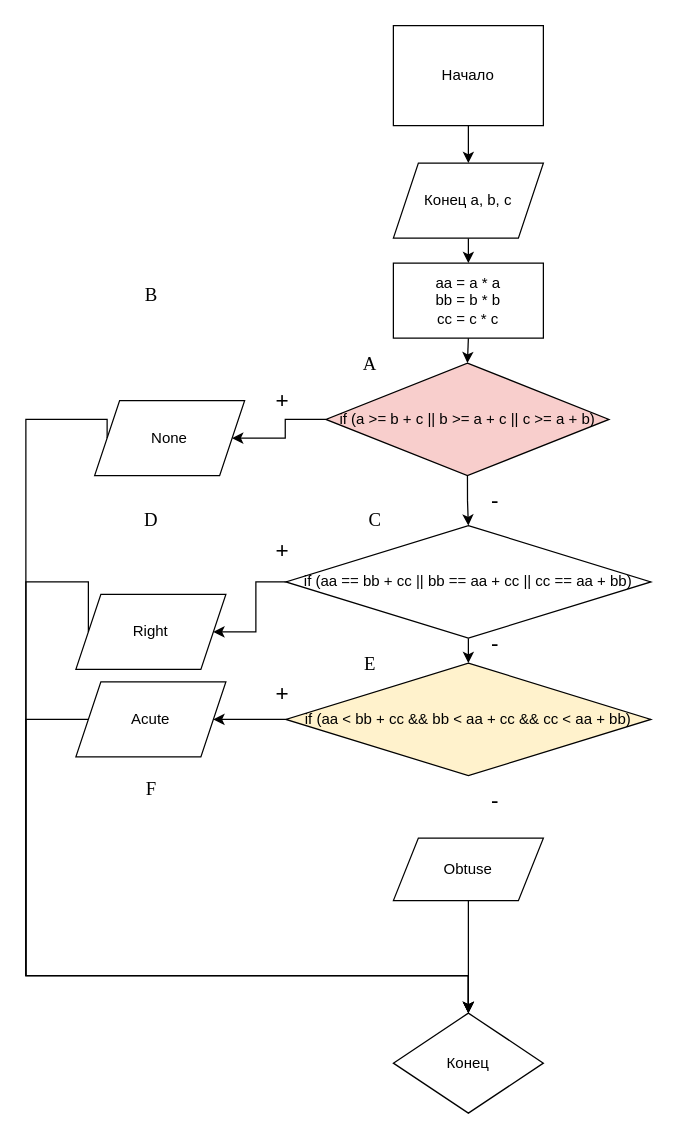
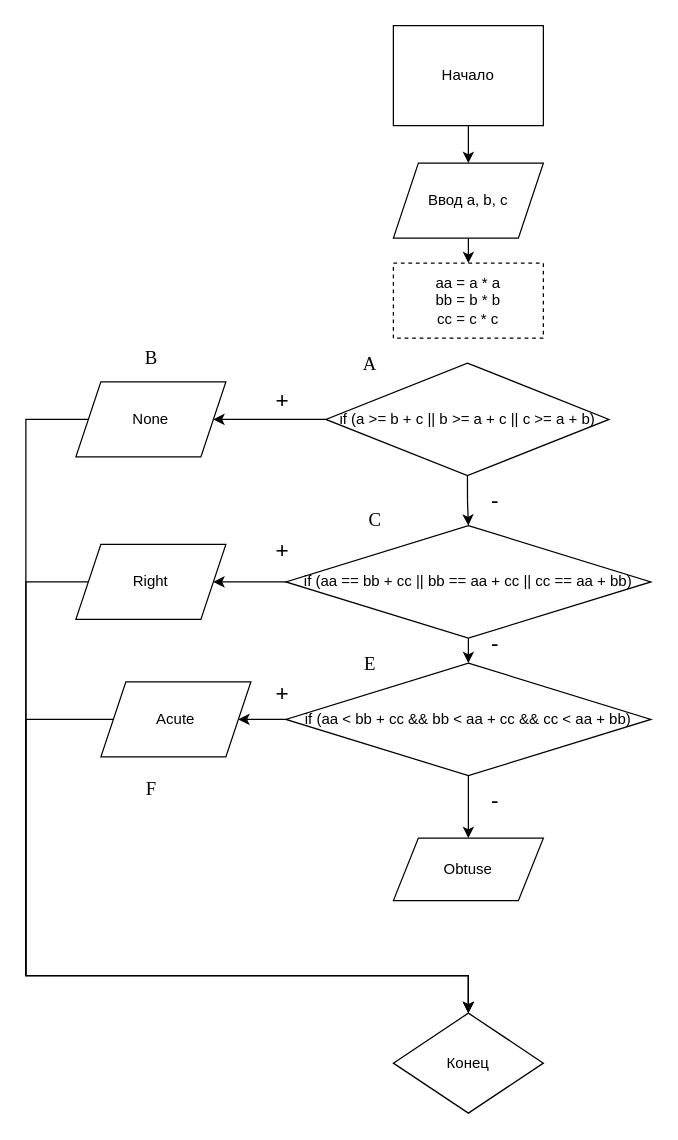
(468, 201) -> (468, 201)
(151, 294) -> (151, 357)
(468, 301) -> (468, 301)
(468, 346) -> none
(467, 419) -> (467, 419)
(169, 438) -> (151, 419)
(151, 519) -> none
(151, 632) -> (151, 582)
(151, 719) -> (176, 719)
(468, 719) -> (468, 719)
none -> (468, 803)
(468, 937) -> none
